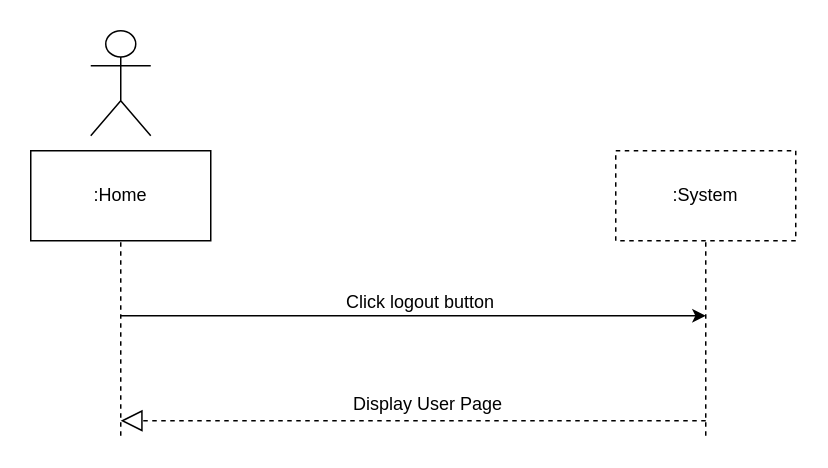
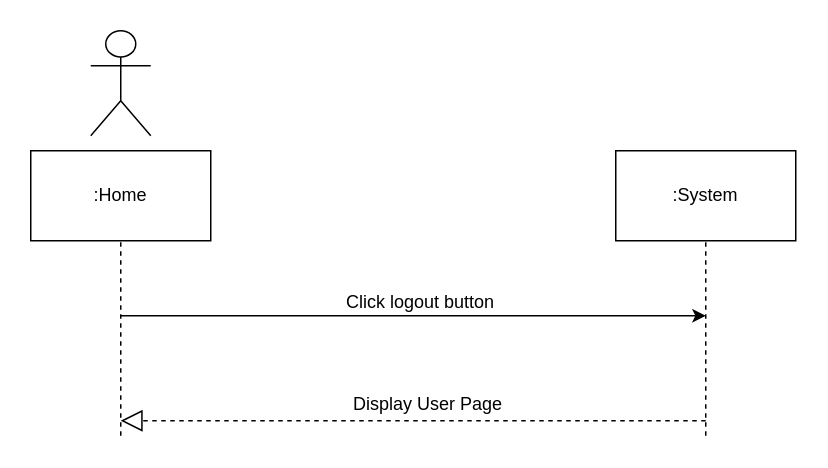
(706, 196) -> (706, 196)
